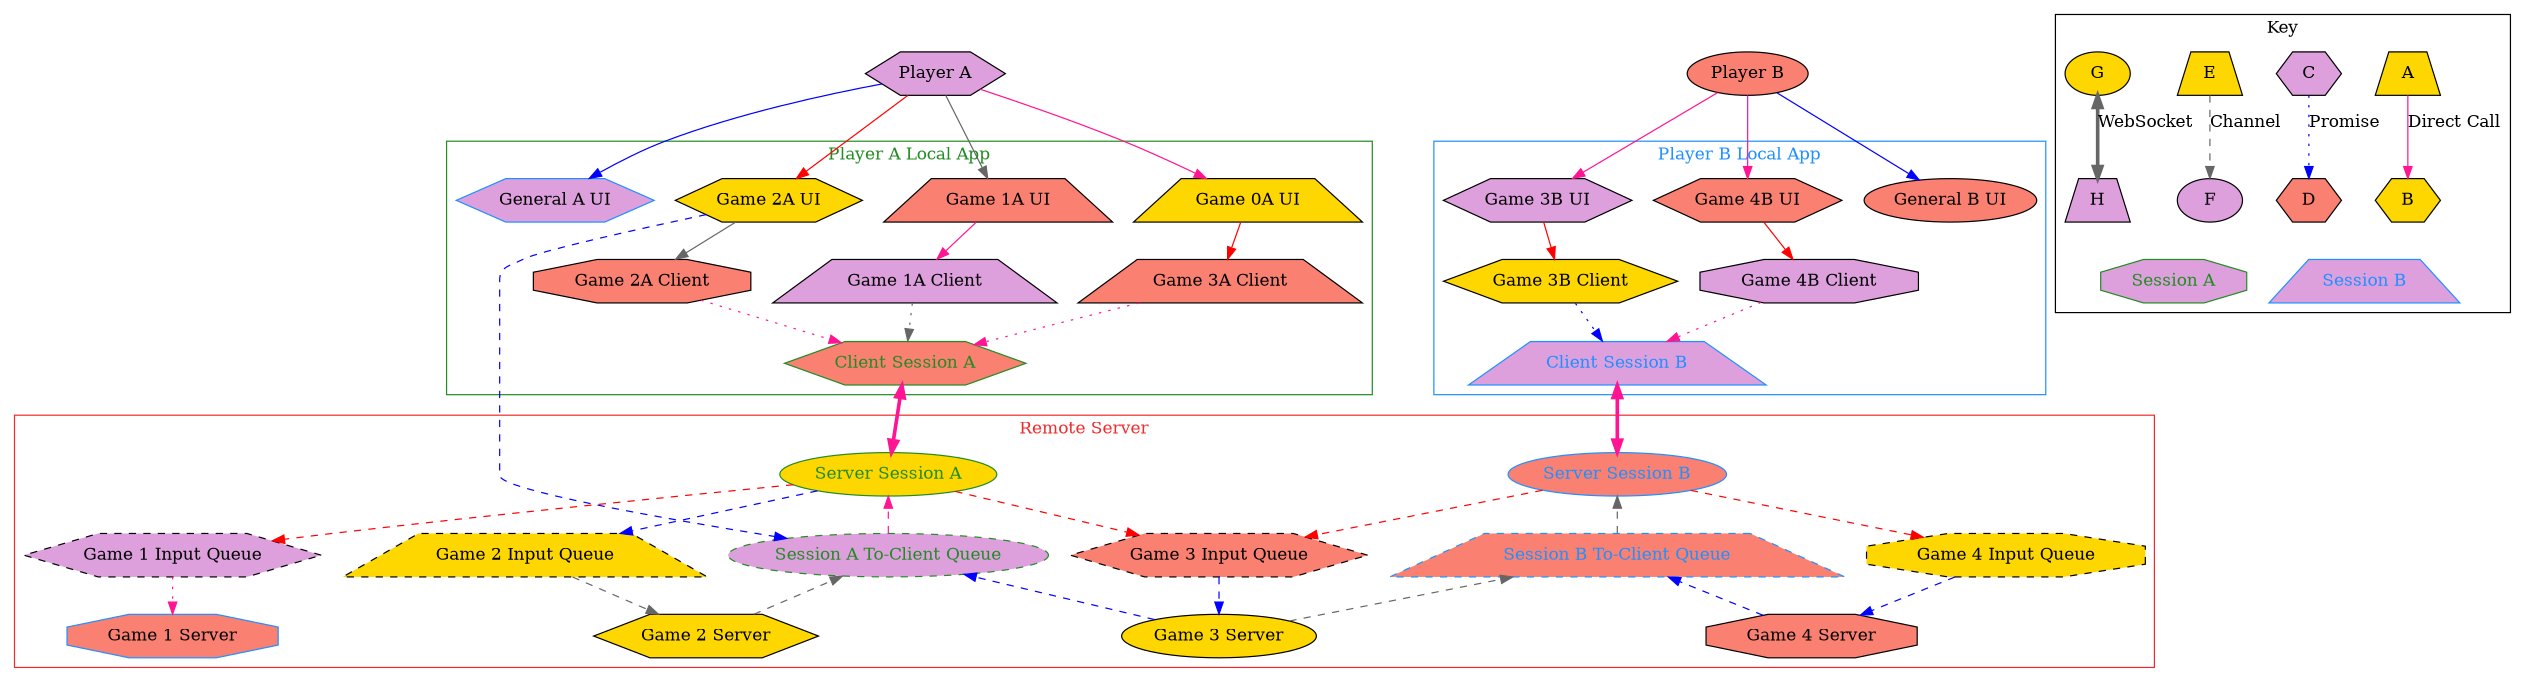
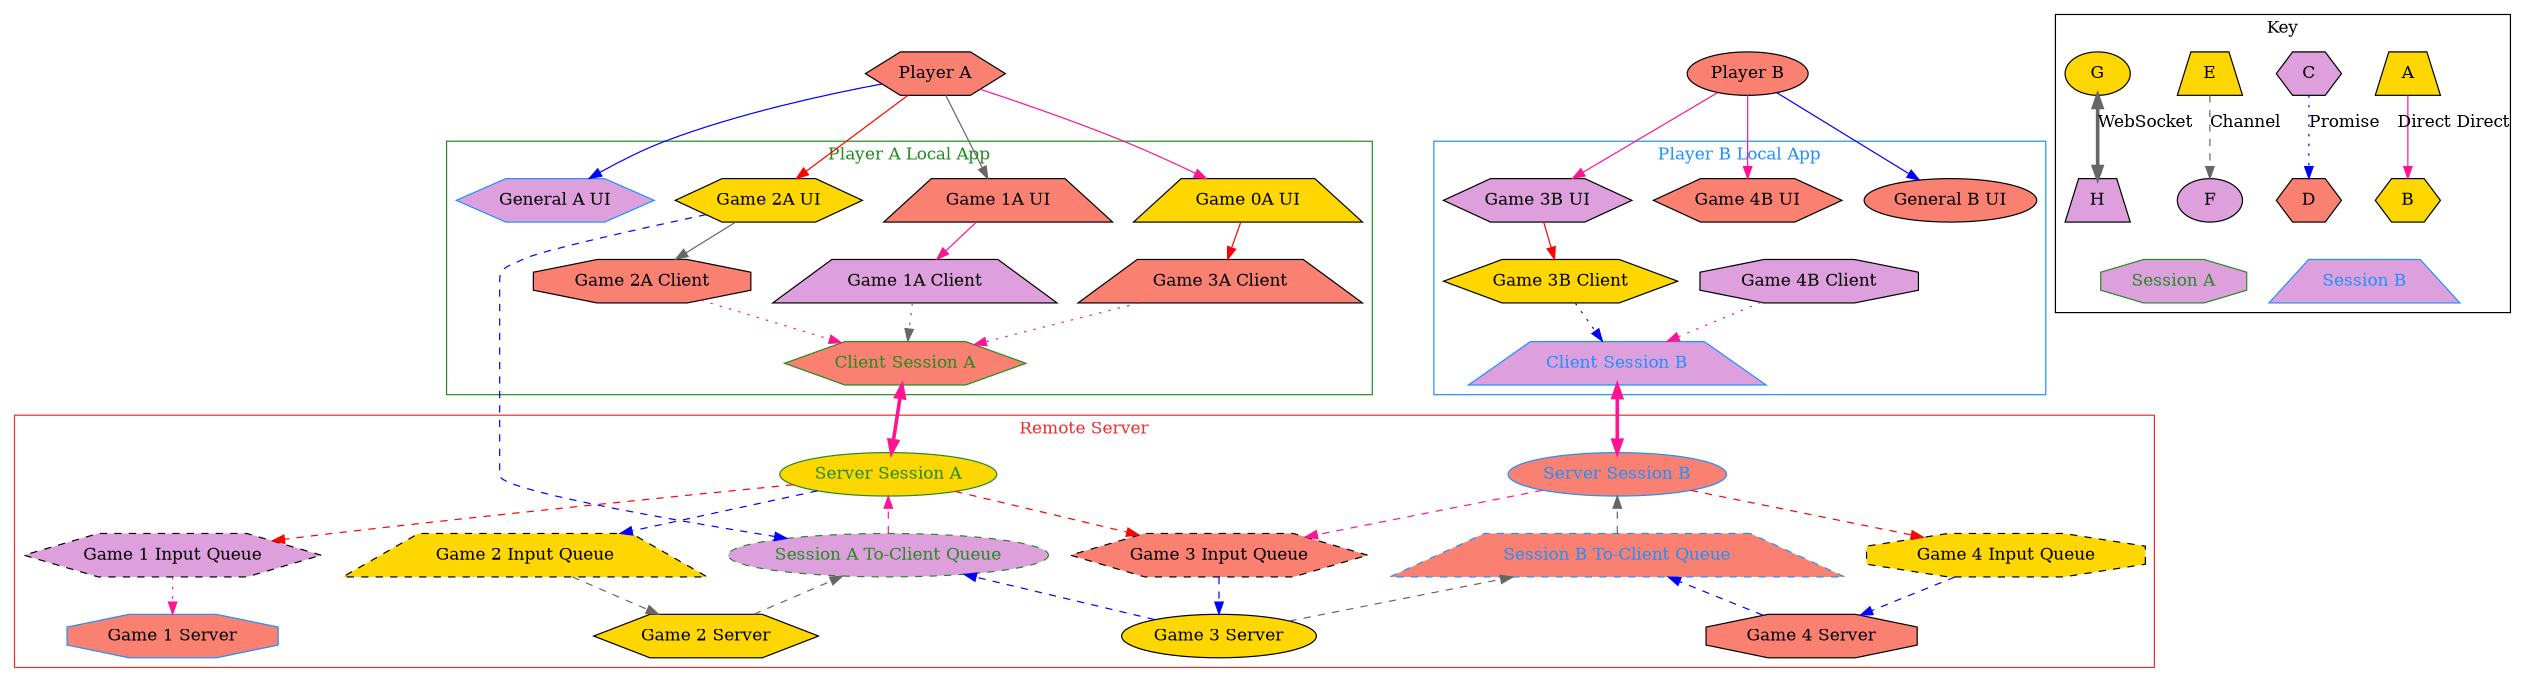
(935, 74) -> (935, 74)
(2454, 123) -> (2454, 123)
(1775, 236) -> none
(1430, 512) -> (1430, 512)
